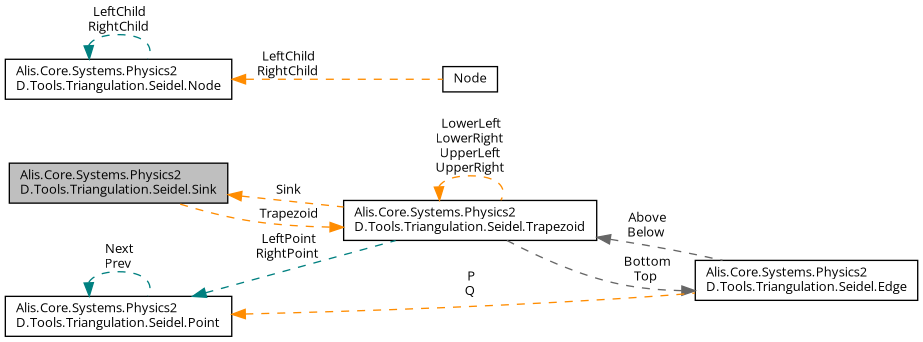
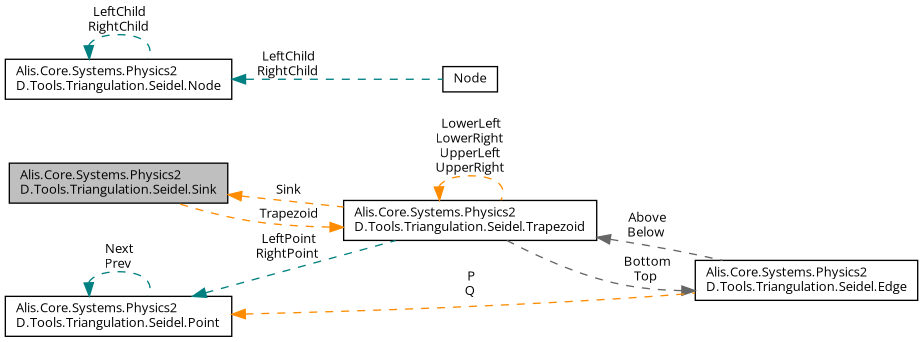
(344, 79) -> (344, 79)
